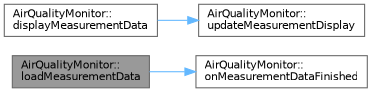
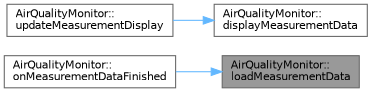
(173, 20) -> (188, 20)
(167, 72) -> (193, 72)
